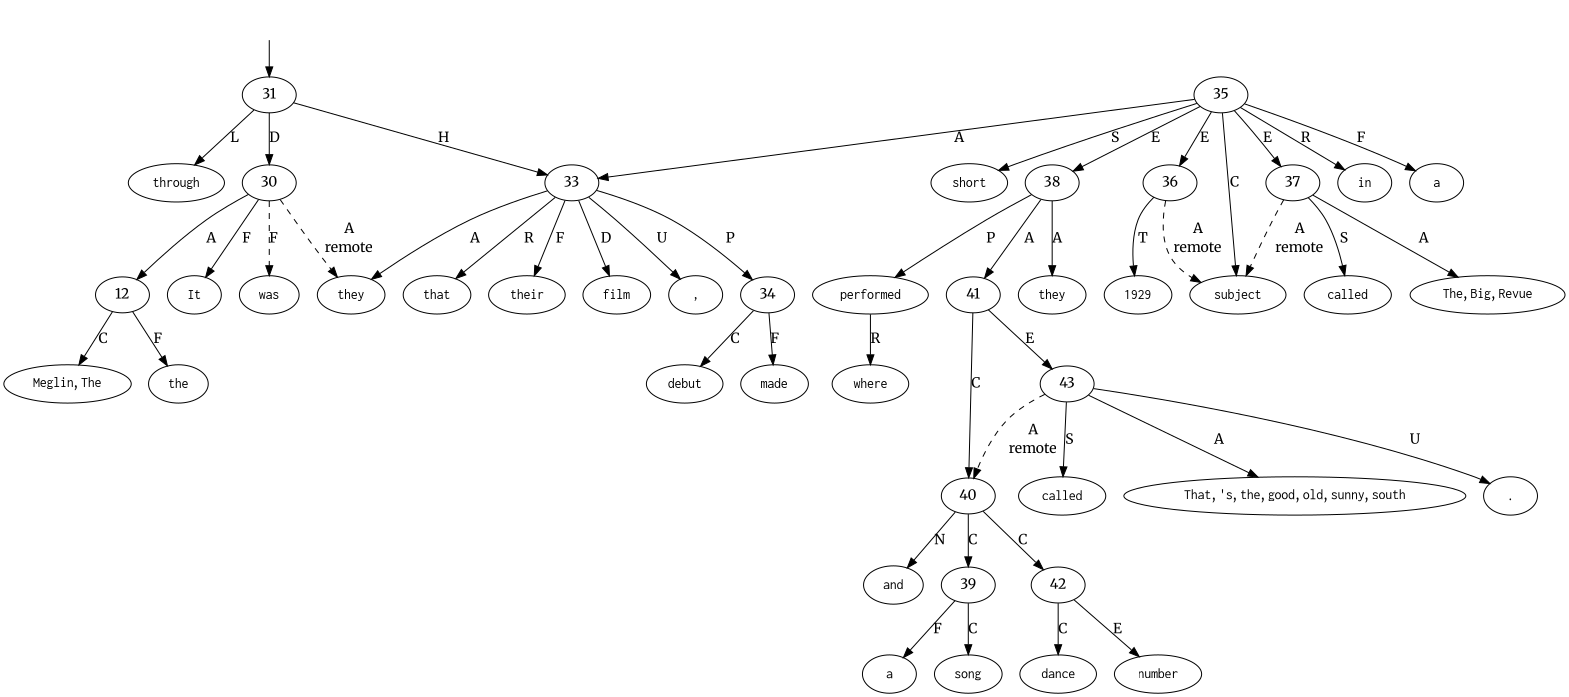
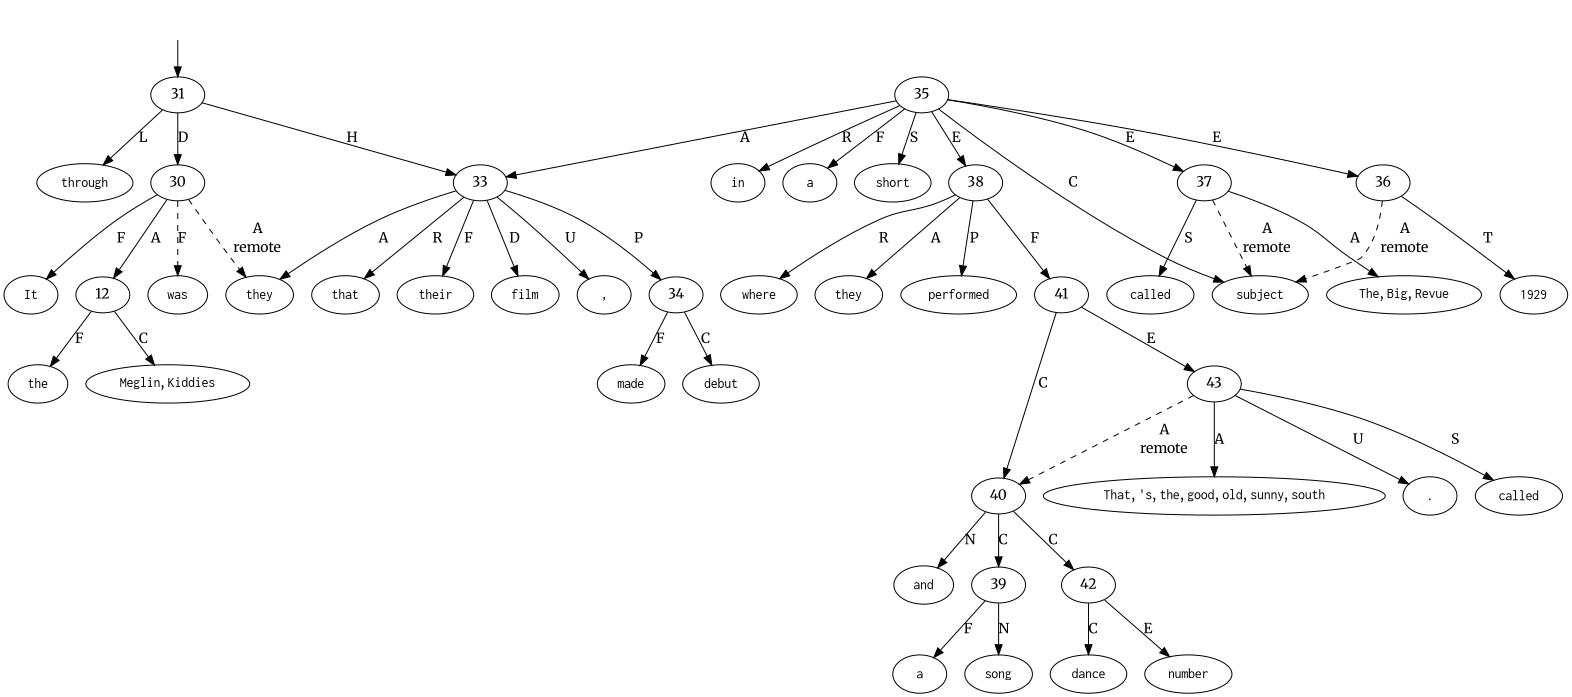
(1029, 239) -> (1035, 239)
(870, 335) -> (868, 225)
(92, 383) -> (192, 383)
(973, 630) -> (1004, 630)
